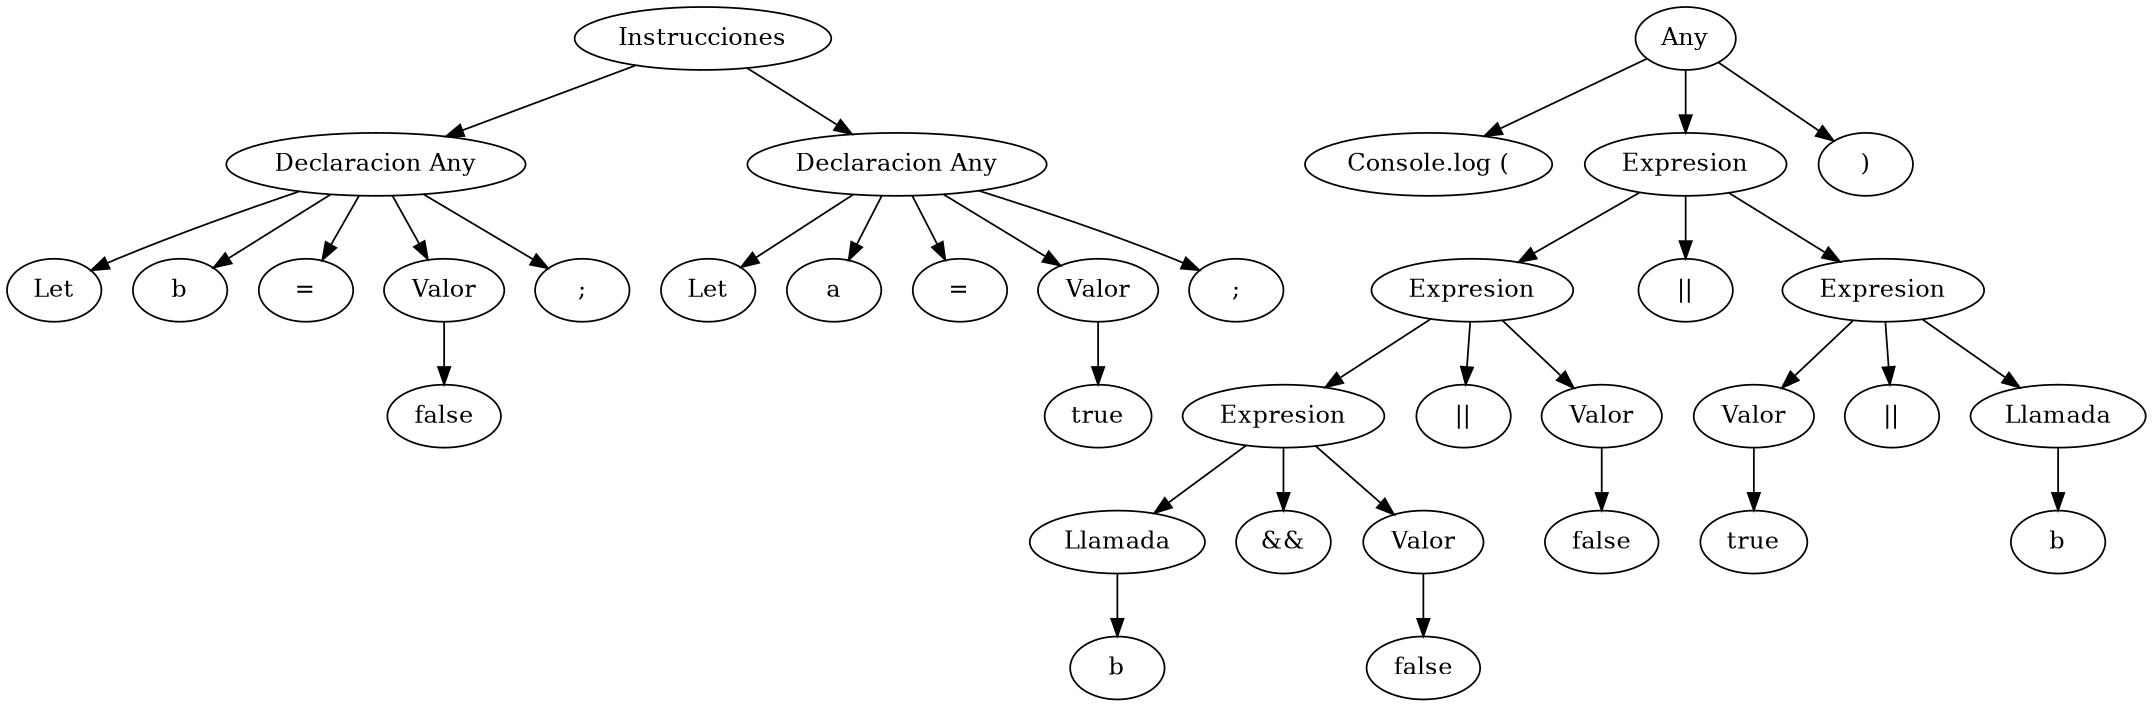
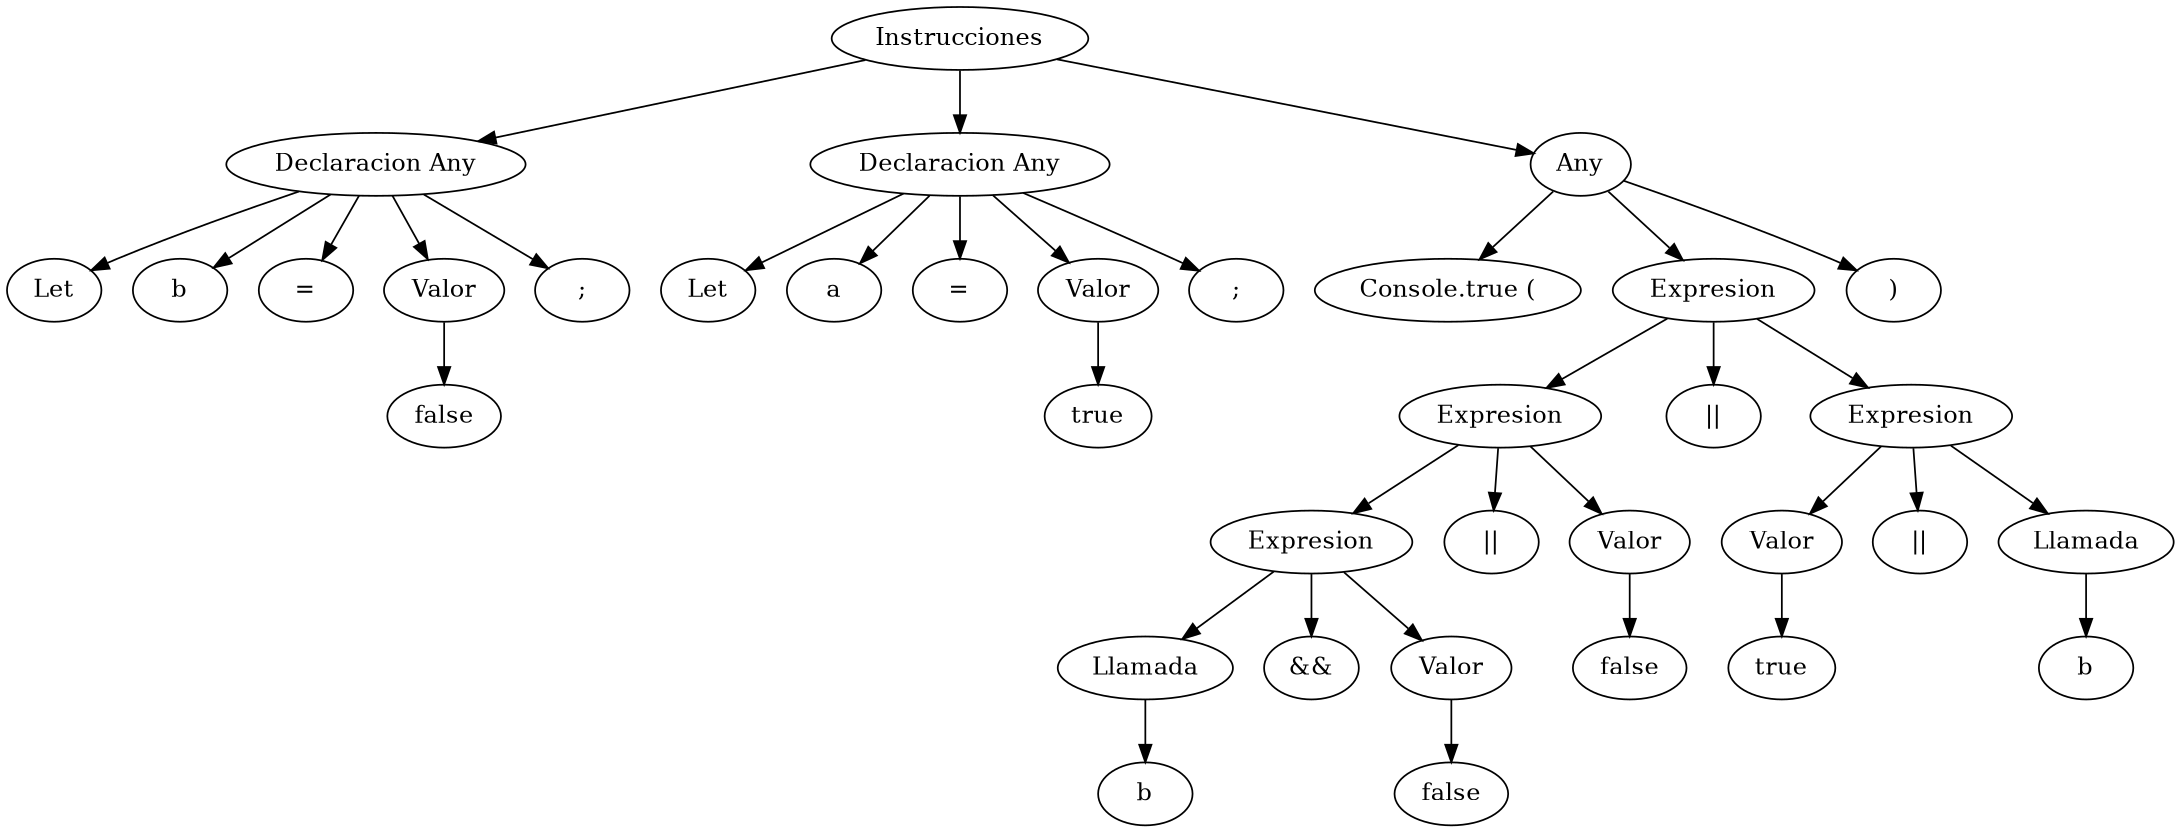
none -> (1287, 105)
(1429, 164) -> (1448, 290)
